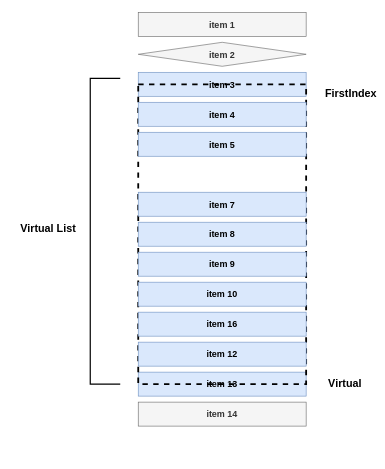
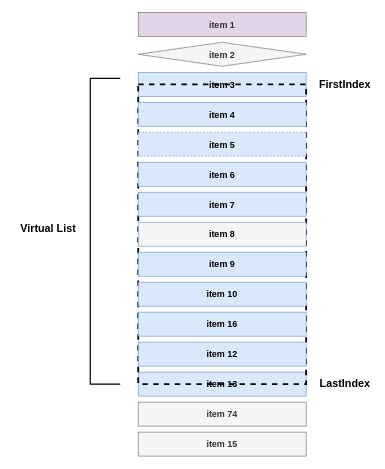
(222, 24) -> (222, 24)
(351, 93) -> (345, 84)
(222, 144) -> (222, 144)
none -> (222, 174)
(222, 234) -> (222, 234)
(345, 384) -> (345, 384)
(222, 414) -> (222, 414)
none -> (222, 444)
